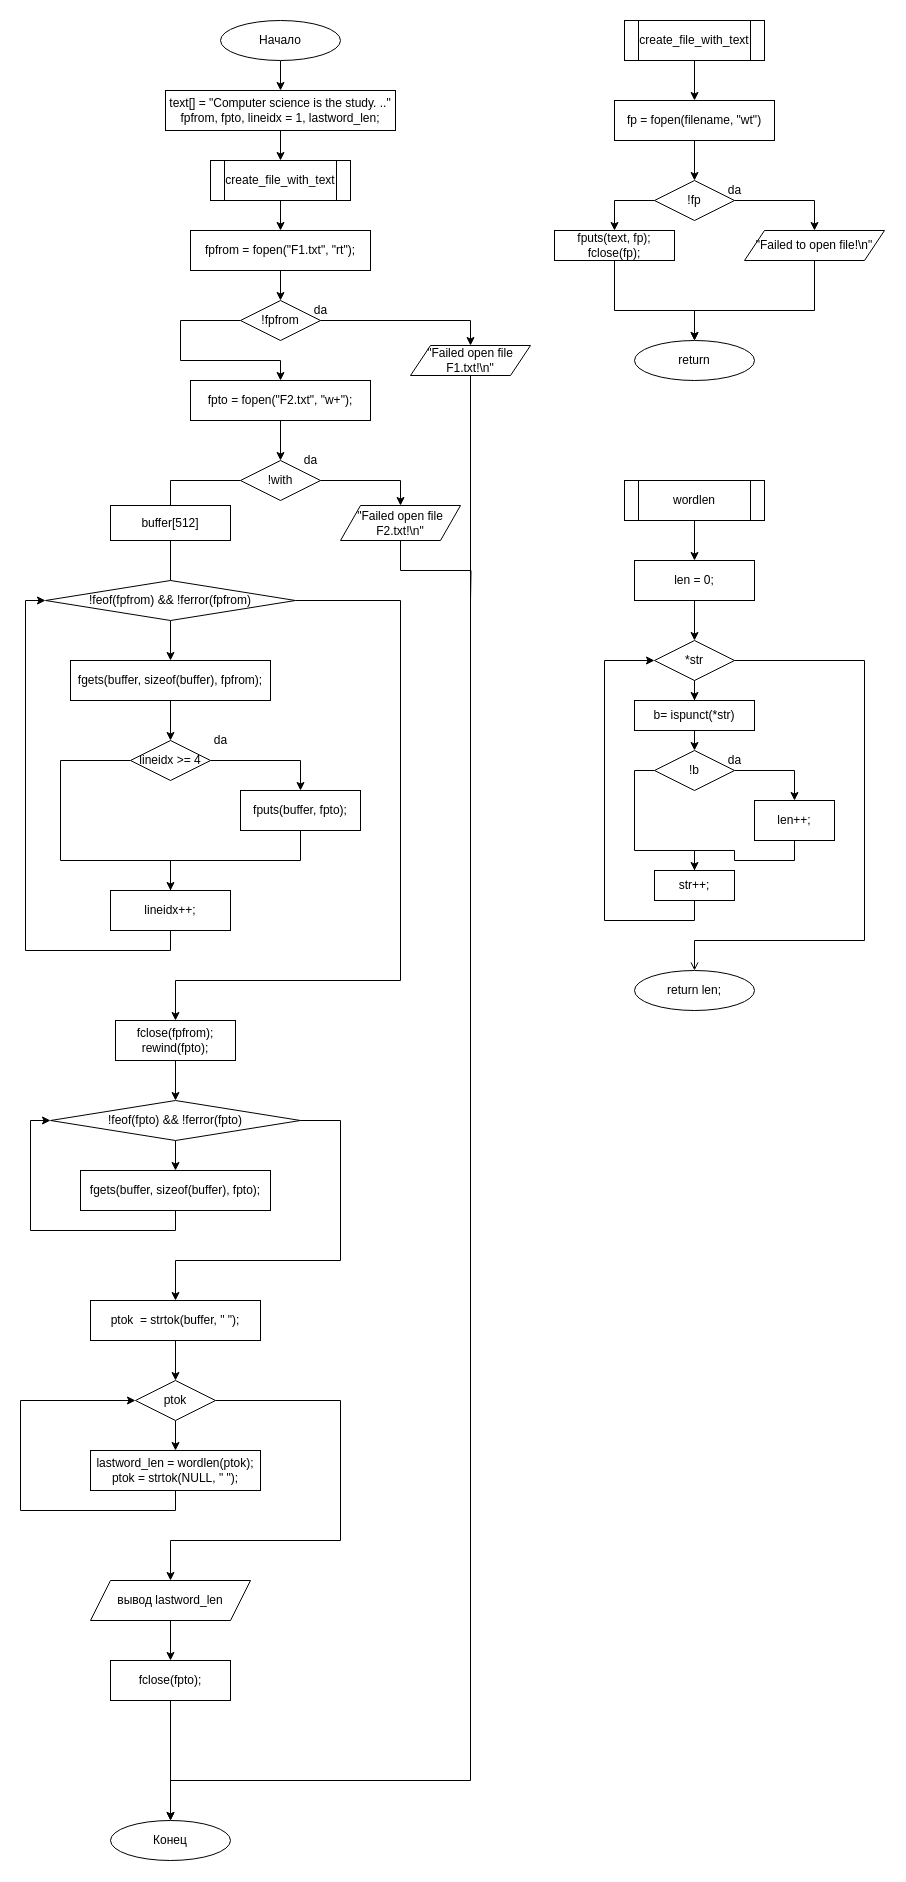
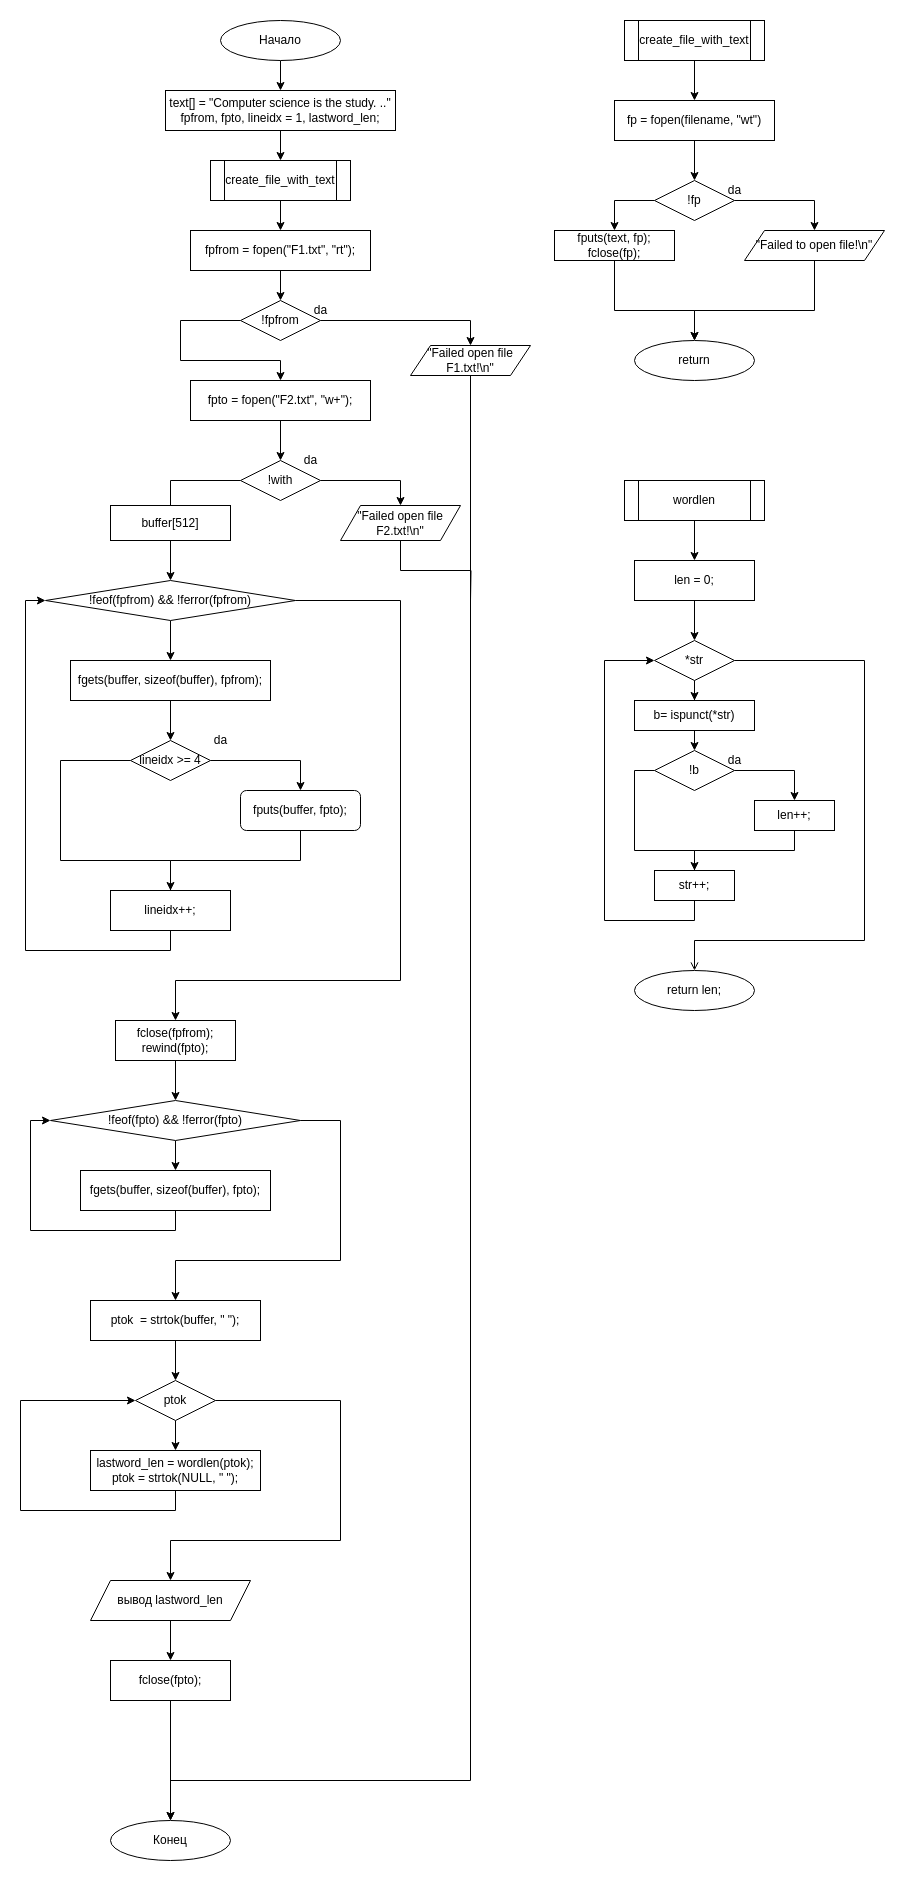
(171, 575) -> (171, 572)
(301, 811) -> (301, 811)
(795, 821) -> (795, 816)
